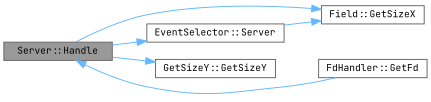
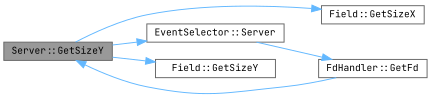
(298, 23) -> (289, 50)
(58, 51) -> (58, 51)
(215, 69) -> (215, 69)
